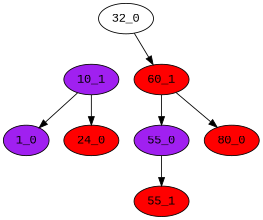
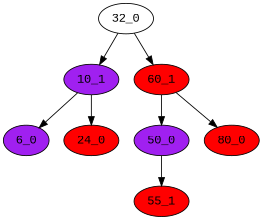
none -> (111, 45)
(26, 140) -> (26, 140)
(162, 140) -> (162, 140)
